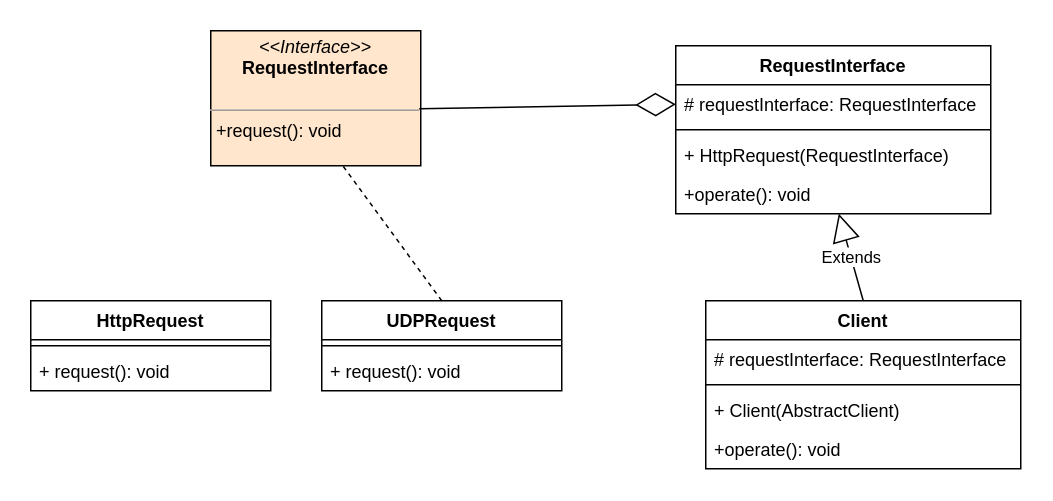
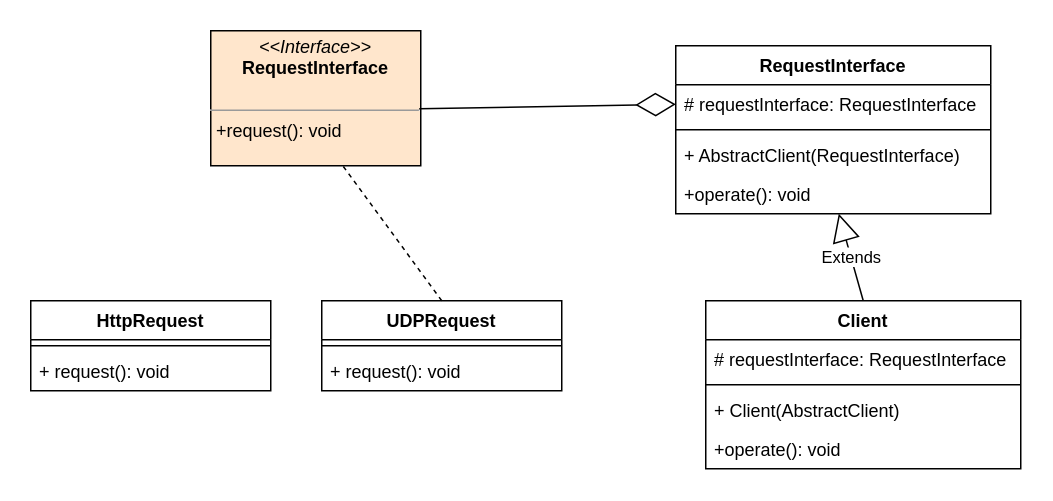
(838, 156) -> (848, 156)
